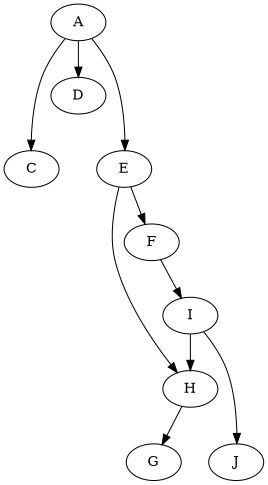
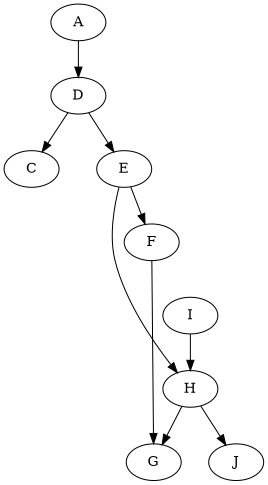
(39, 86) -> (58, 128)
(118, 86) -> (99, 128)
(169, 274) -> (153, 351)
(230, 379) -> (210, 421)
